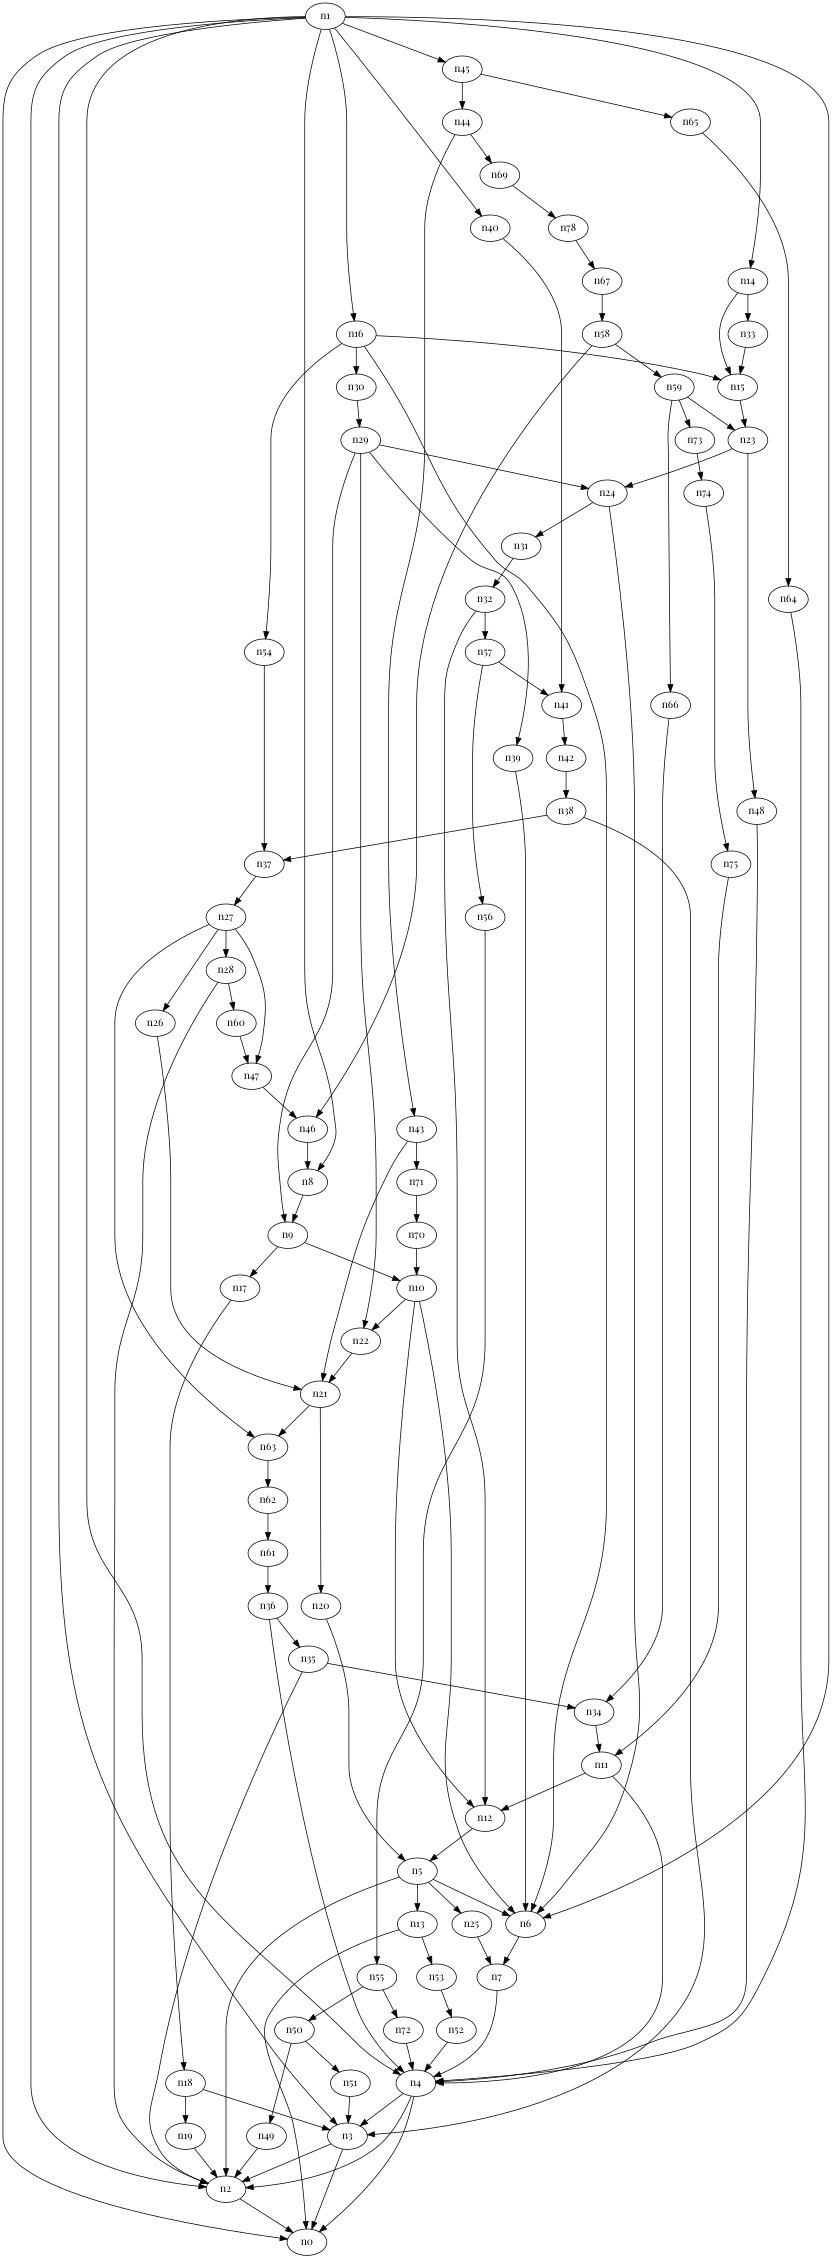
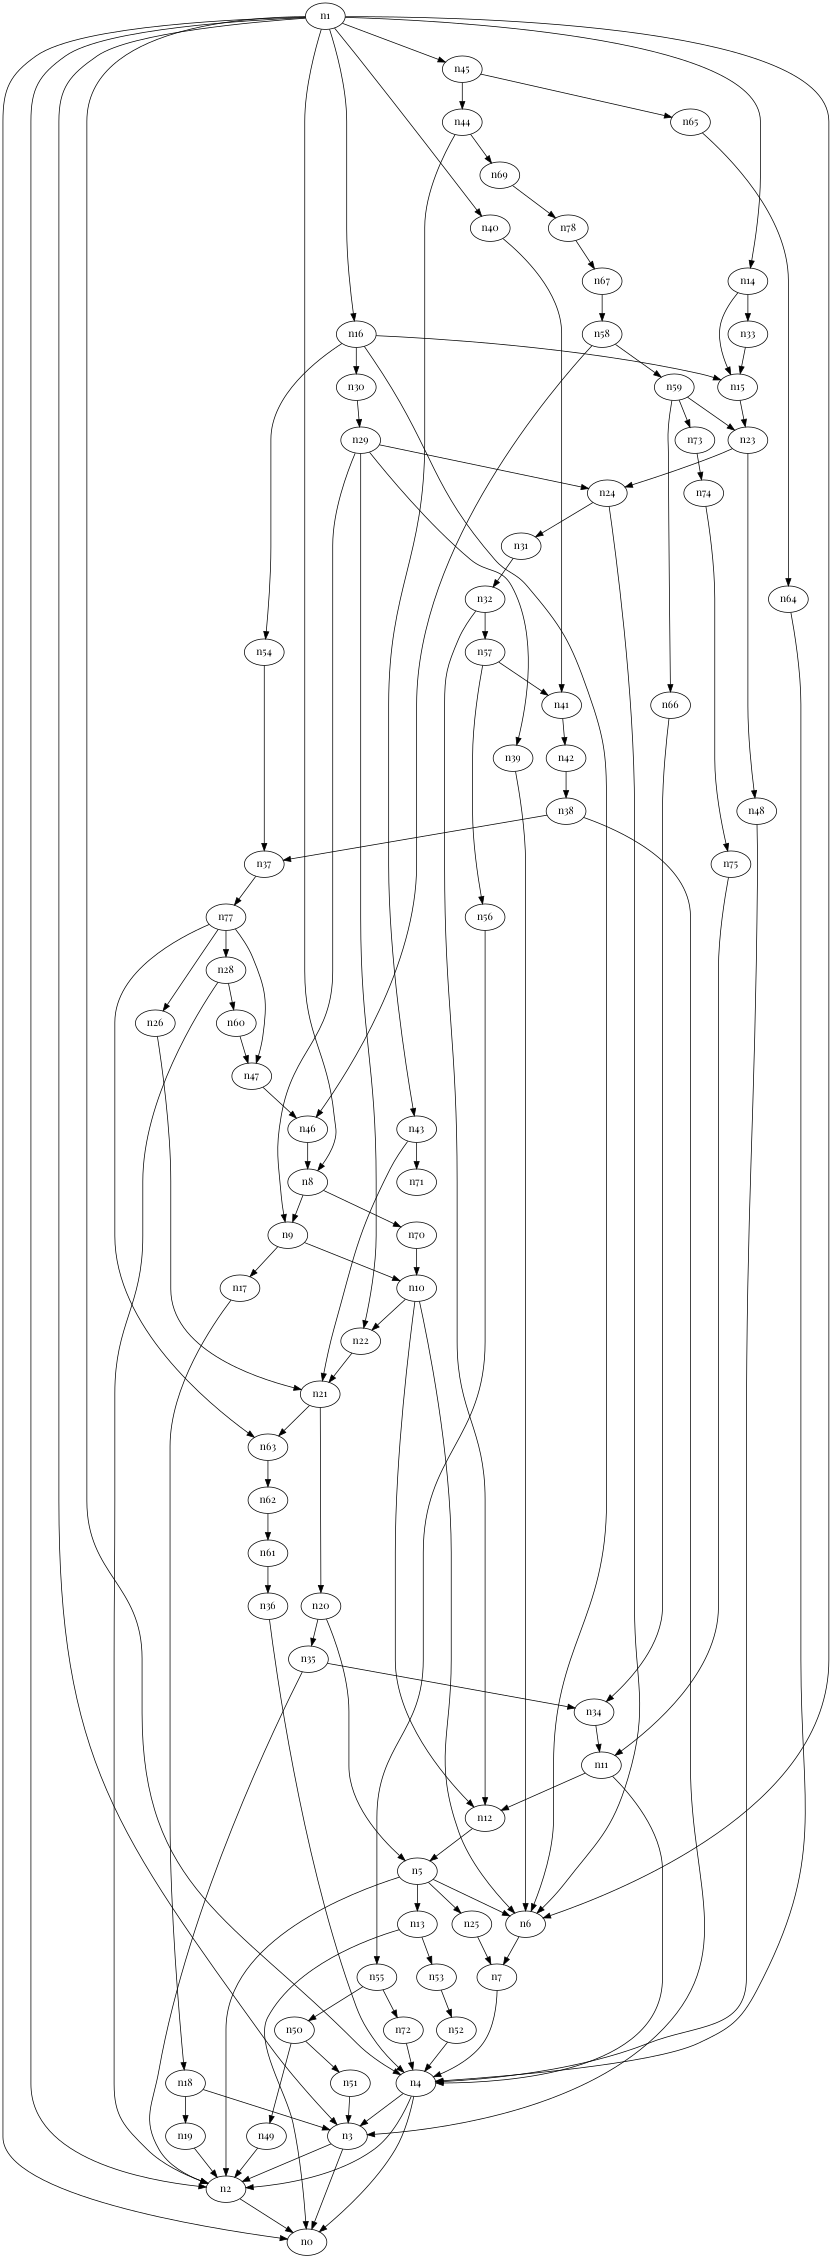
(226, 917) -> (226, 917)
(417, 1205) -> (359, 1207)
(286, 1630) -> (316, 1629)
